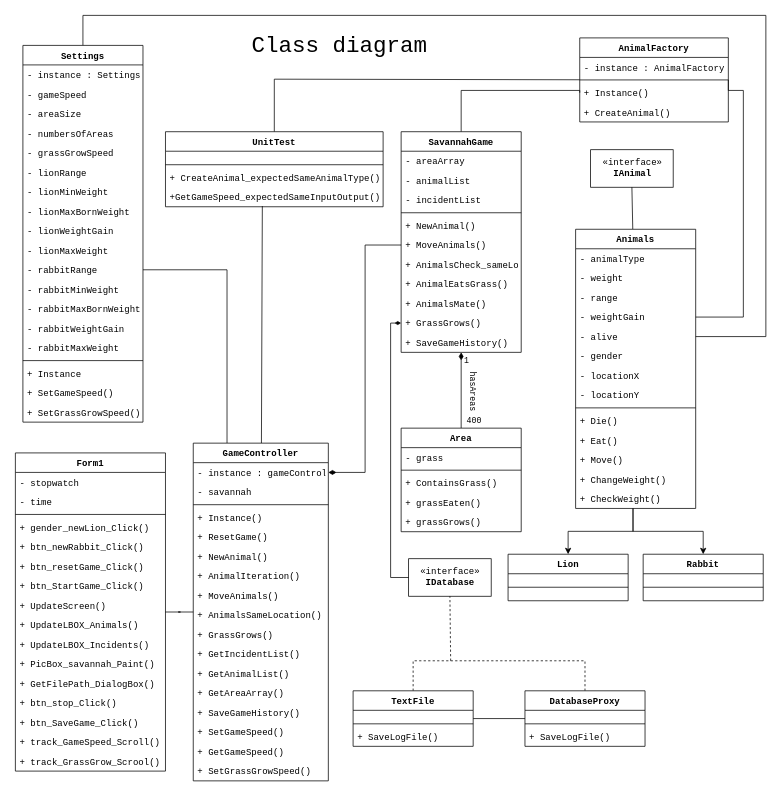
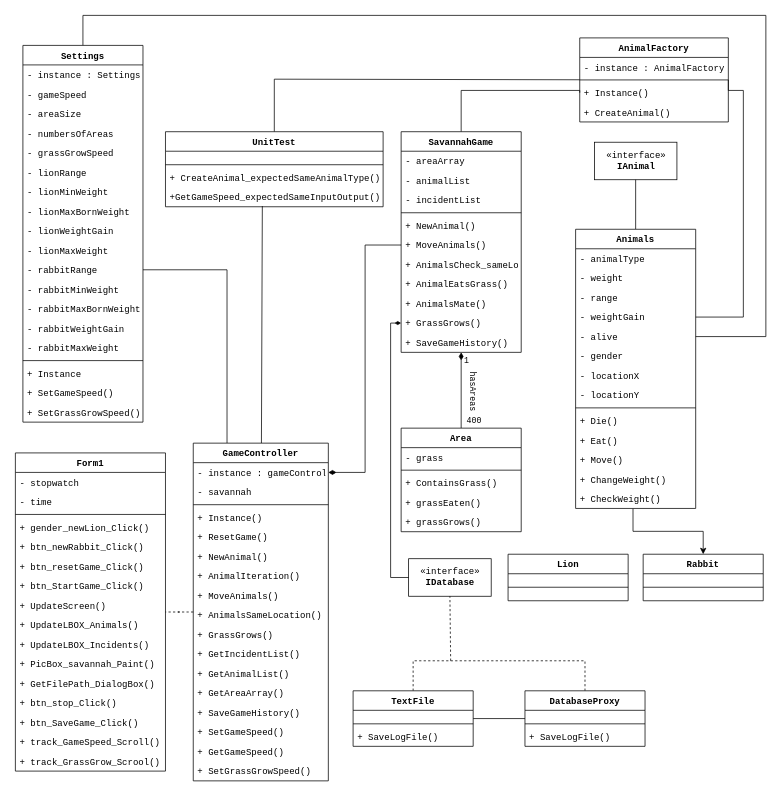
(362, 45) -> none
(632, 168) -> (635, 161)
(598, 531) -> none
(179, 612) -> (179, 612)
